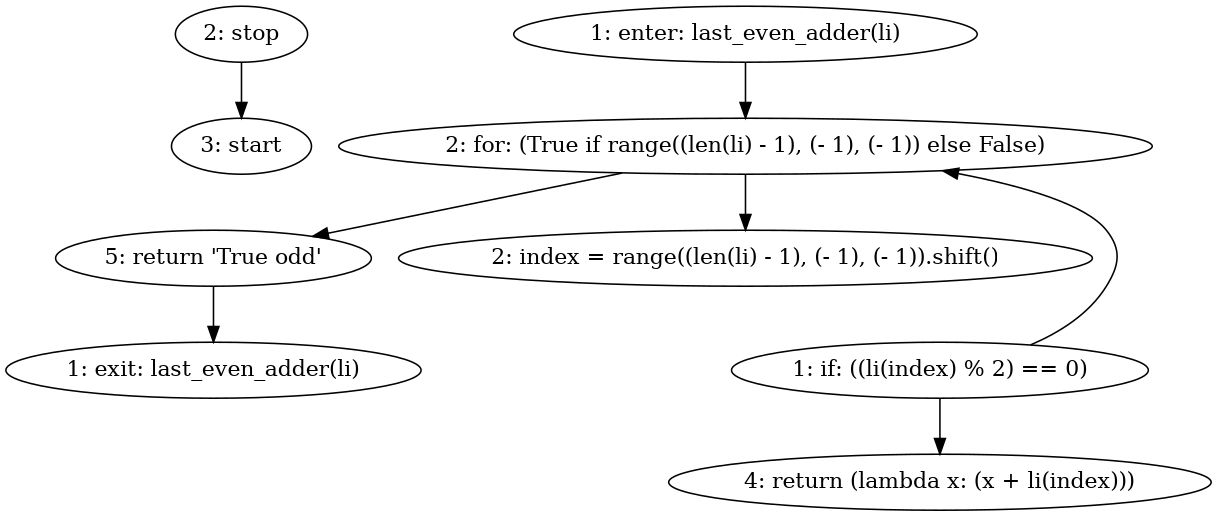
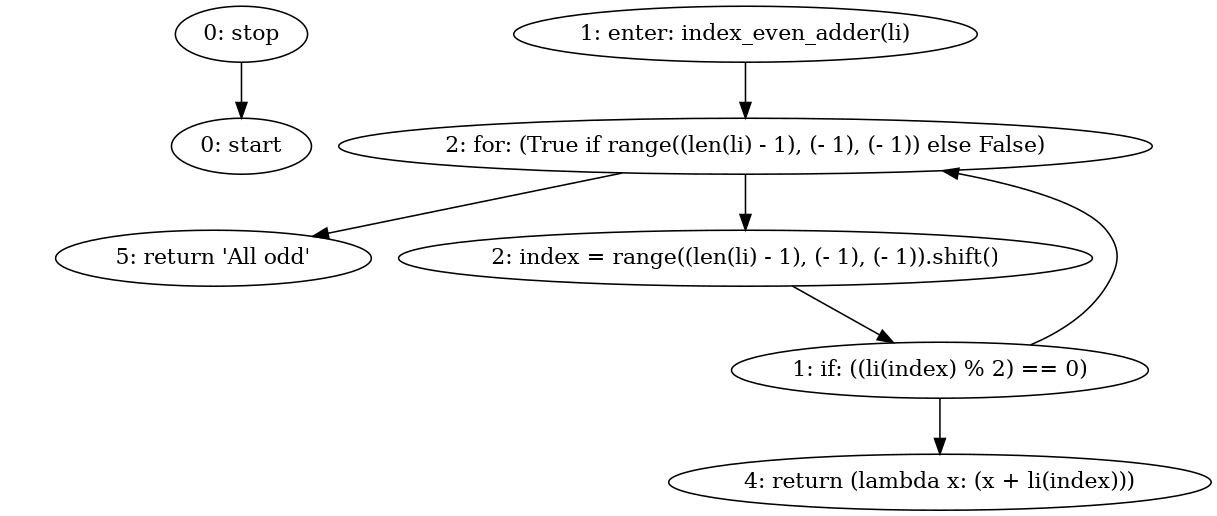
(241, 34) -> (241, 34)
(745, 34) -> (745, 34)
(241, 146) -> (241, 146)
(213, 258) -> (213, 258)
none -> (836, 310)
(213, 370) -> none
